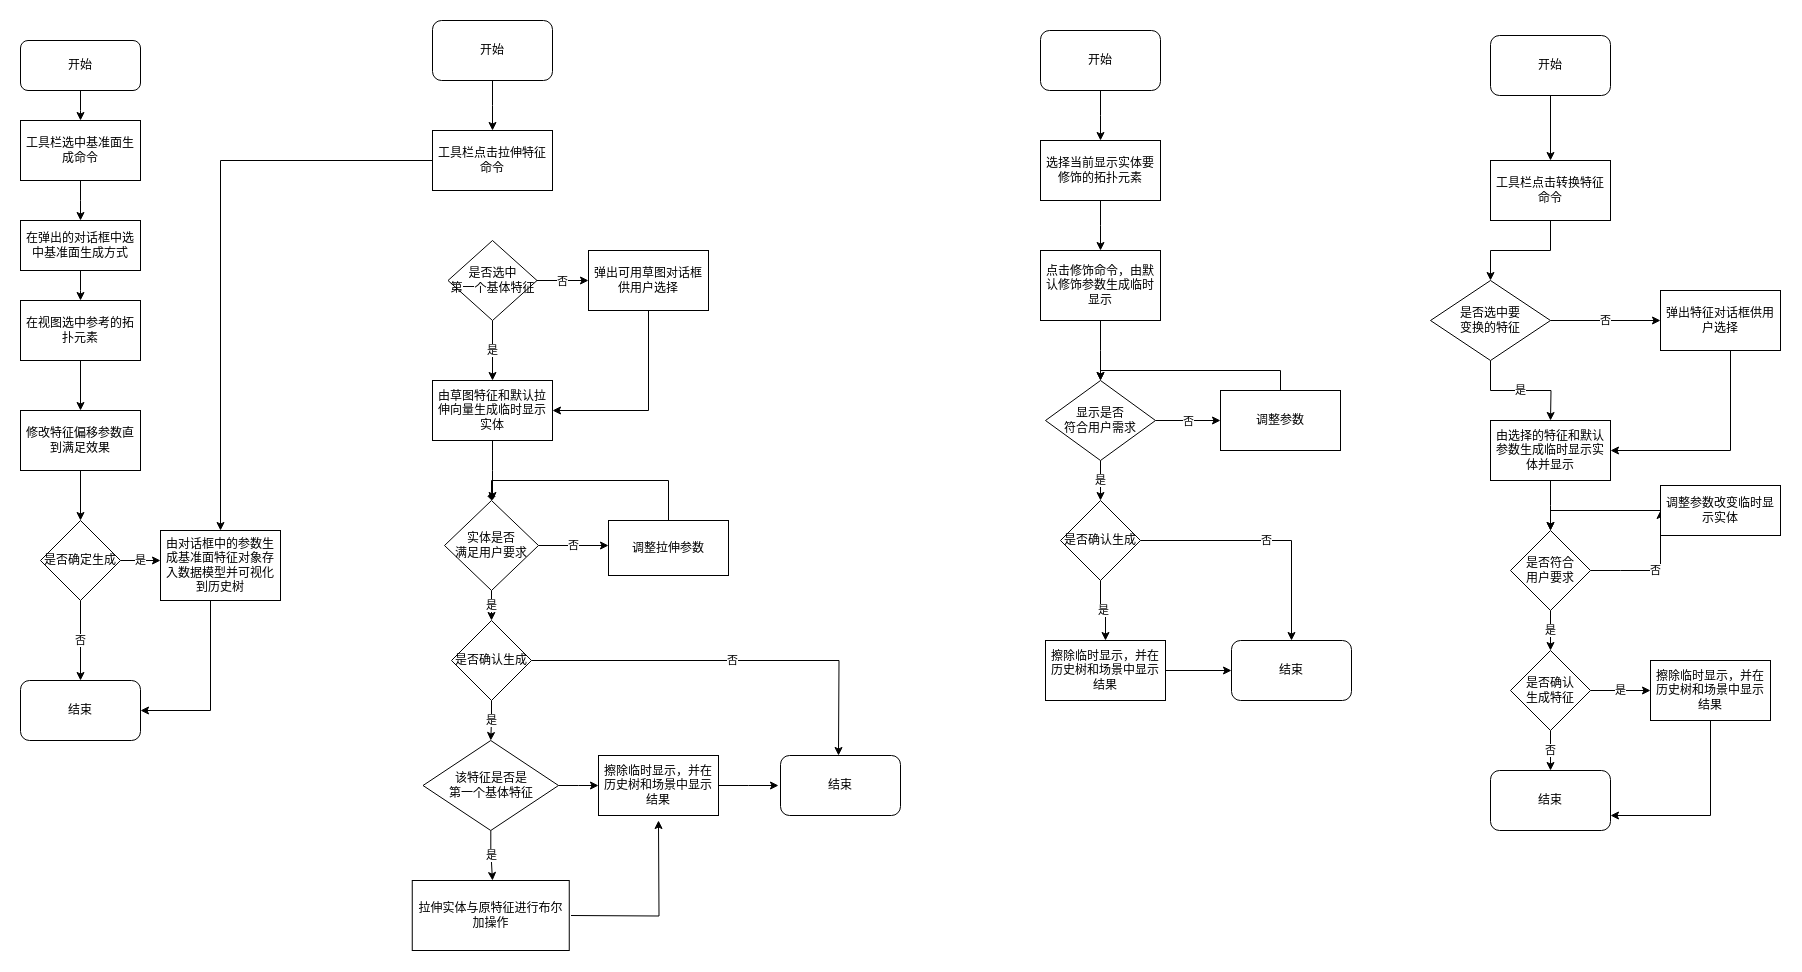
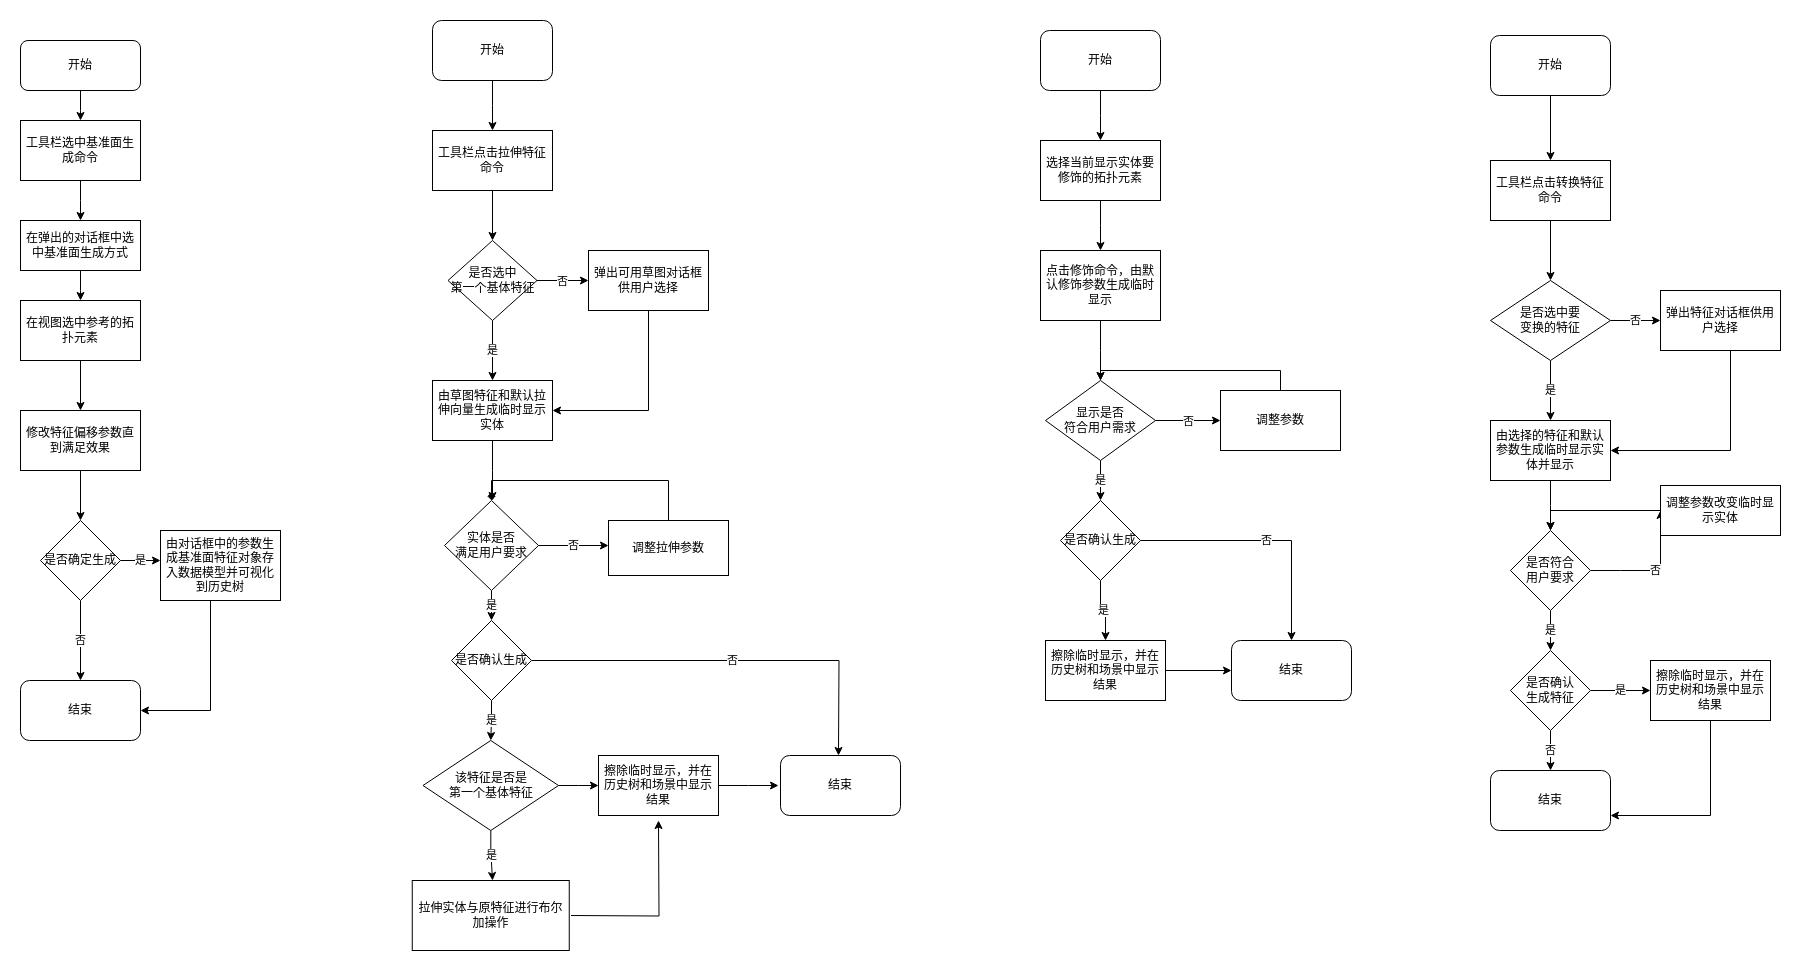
(221, 236) -> (493, 212)
(1491, 321) -> (1551, 321)
